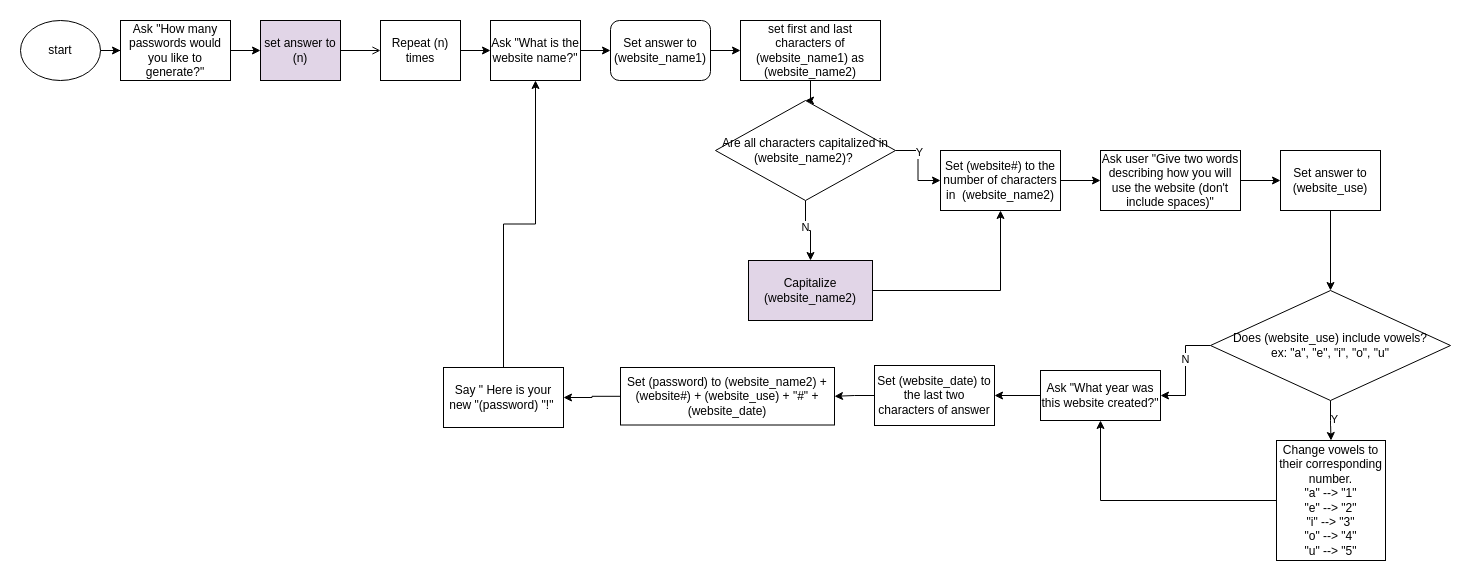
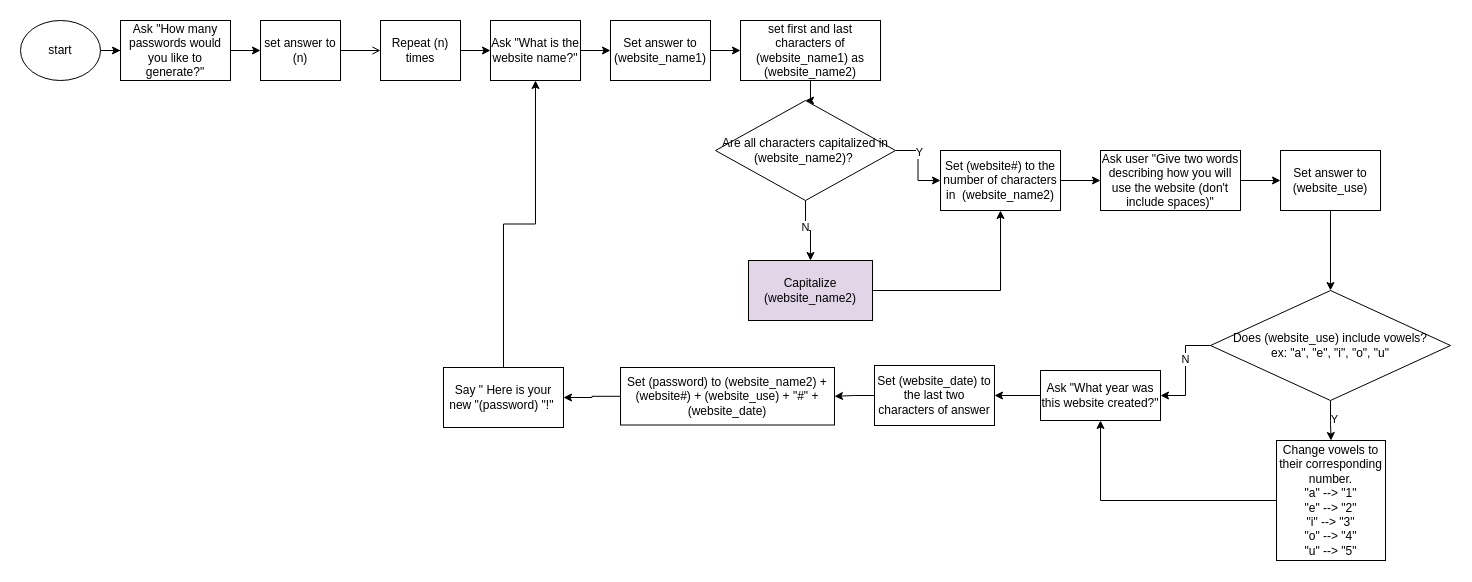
(301, 51) -> (301, 51)
(661, 51) -> (661, 51)
